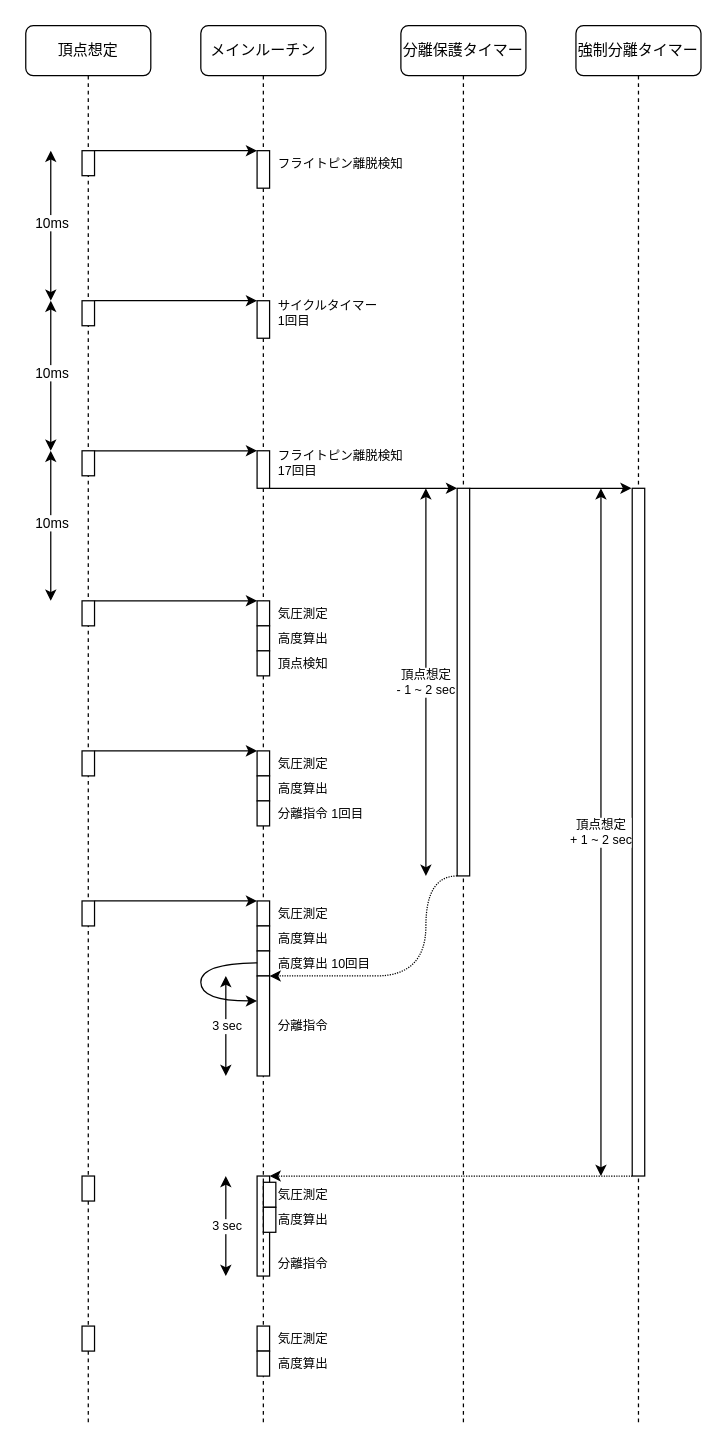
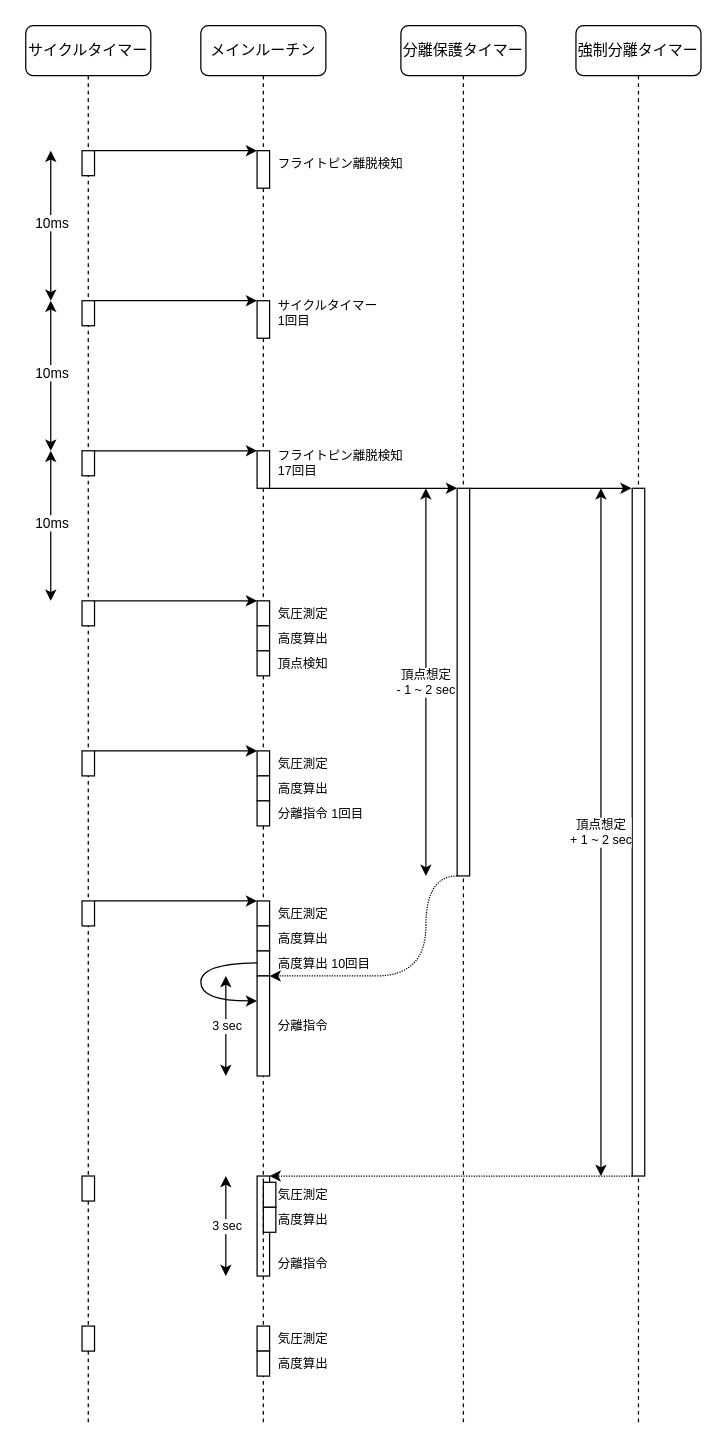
(88, 51) -> (88, 51)
